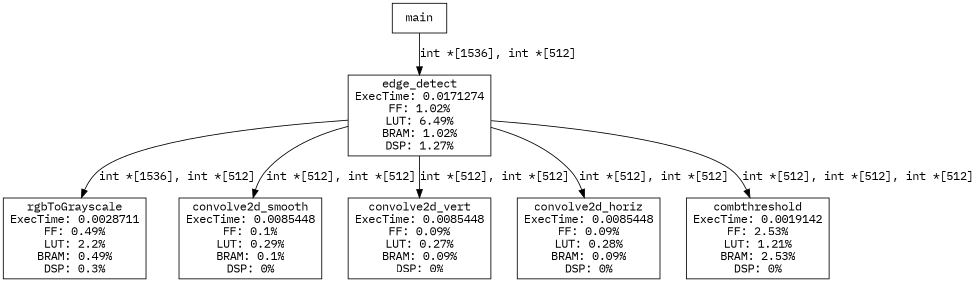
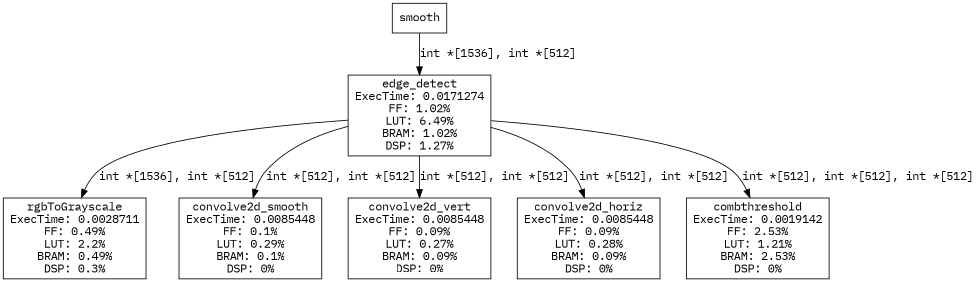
(420, 18) -> (420, 18)
